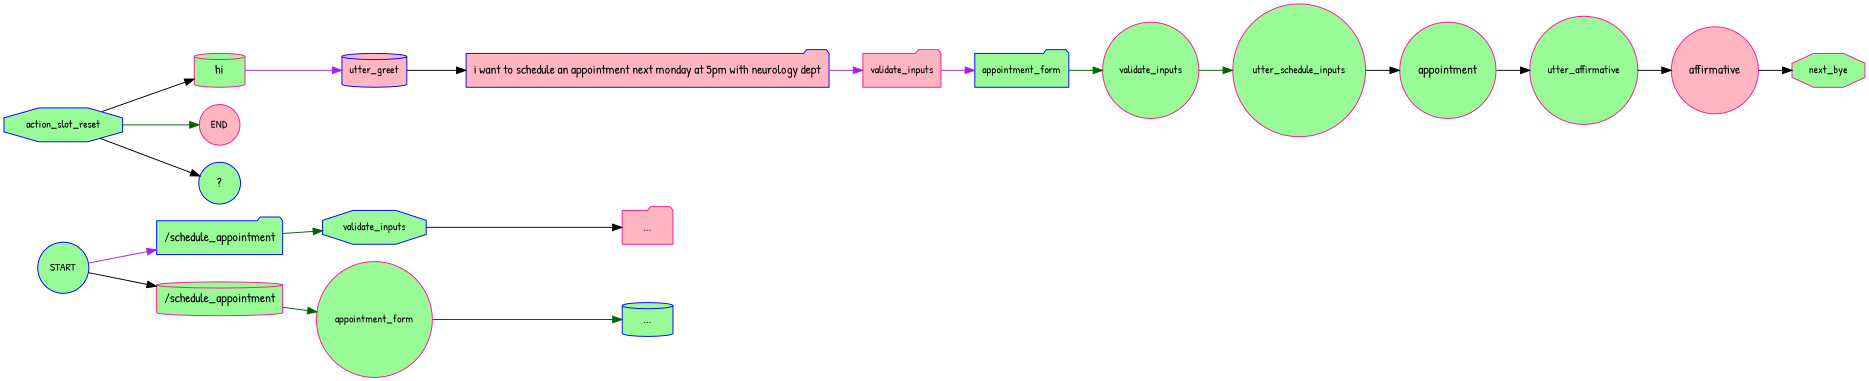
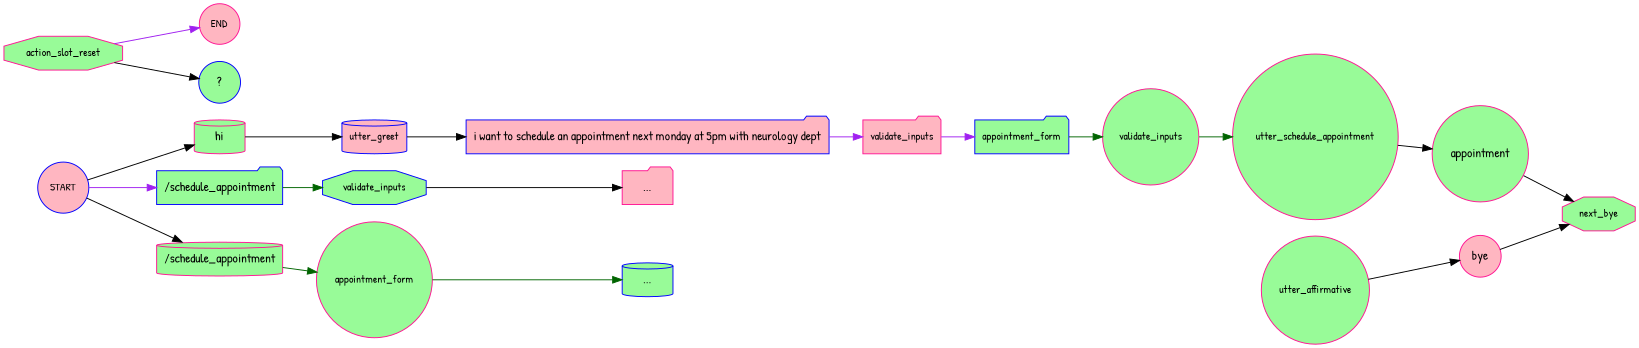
(289, 70) -> (289, 137)
(1299, 70) -> (1315, 137)
(1508, 70) -> (1544, 186)
(1715, 70) -> (1480, 256)
(143, 97) -> (136, 164)
(63, 125) -> (63, 53)
(156, 125) -> (152, 37)
(63, 268) -> (63, 188)
